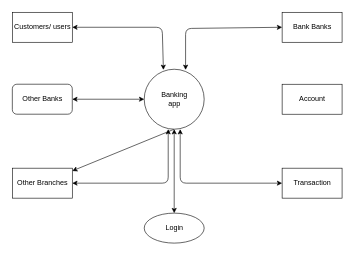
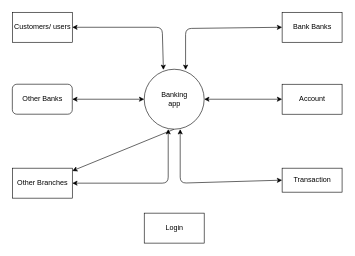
(312, 183) -> (312, 180)
(174, 207) -> (276, 99)
(174, 228) -> (174, 228)
